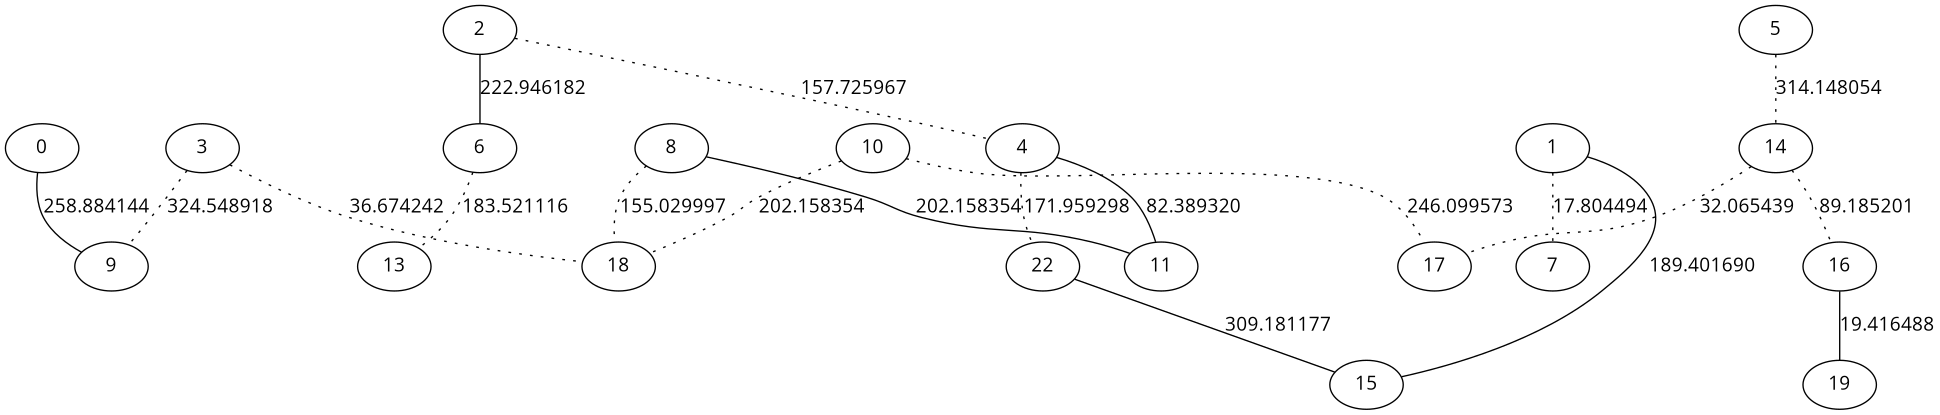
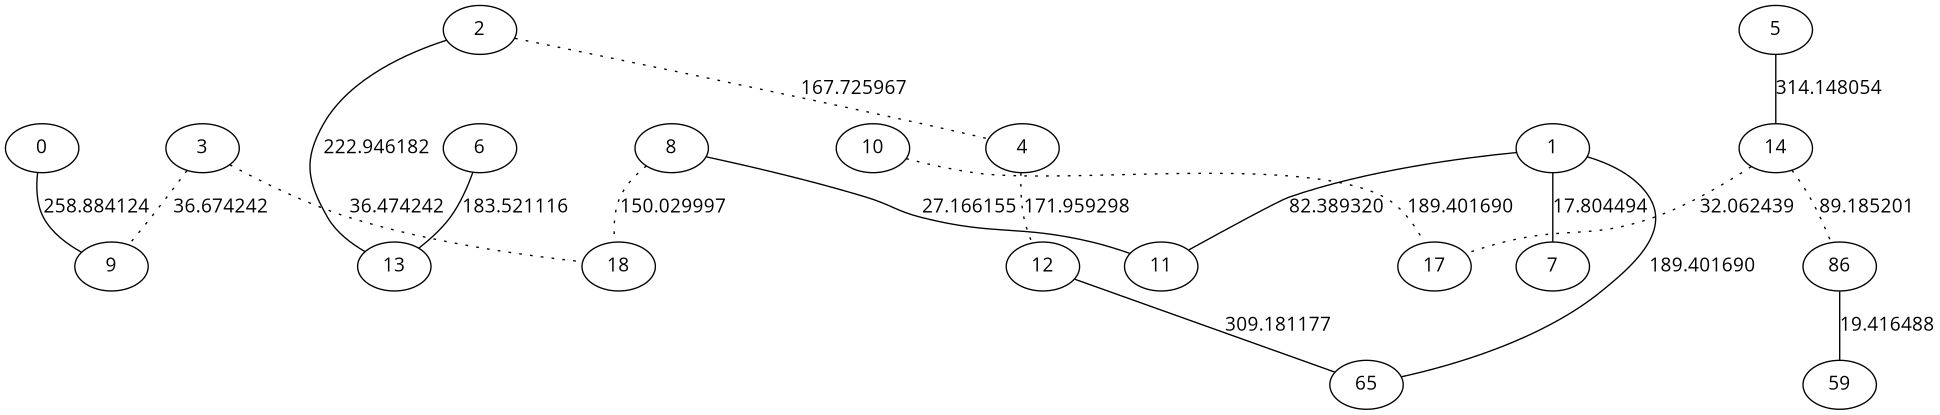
(480, 89) -> (324, 123)
(855, 89) -> (855, 89)
(1776, 89) -> (1776, 89)
(1118, 186) -> (1363, 177)
(745, 206) -> none
(97, 207) -> (97, 207)
(221, 207) -> (221, 207)
(397, 207) -> (397, 207)
(674, 207) -> (674, 207)
(969, 207) -> (969, 207)
(1461, 207) -> (1461, 207)
(1553, 207) -> (1553, 207)
(1747, 207) -> (1747, 207)
(452, 215) -> (452, 215)
(1043, 267) -> (1043, 267)
(1840, 267) -> (1840, 267)
(1367, 385) -> (1367, 385)
(1840, 385) -> (1840, 385)
